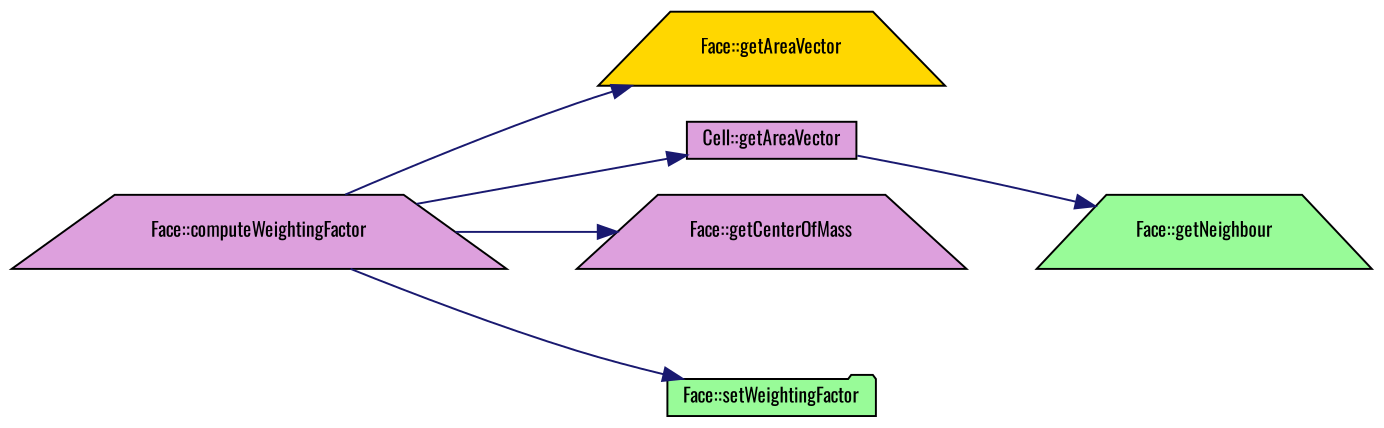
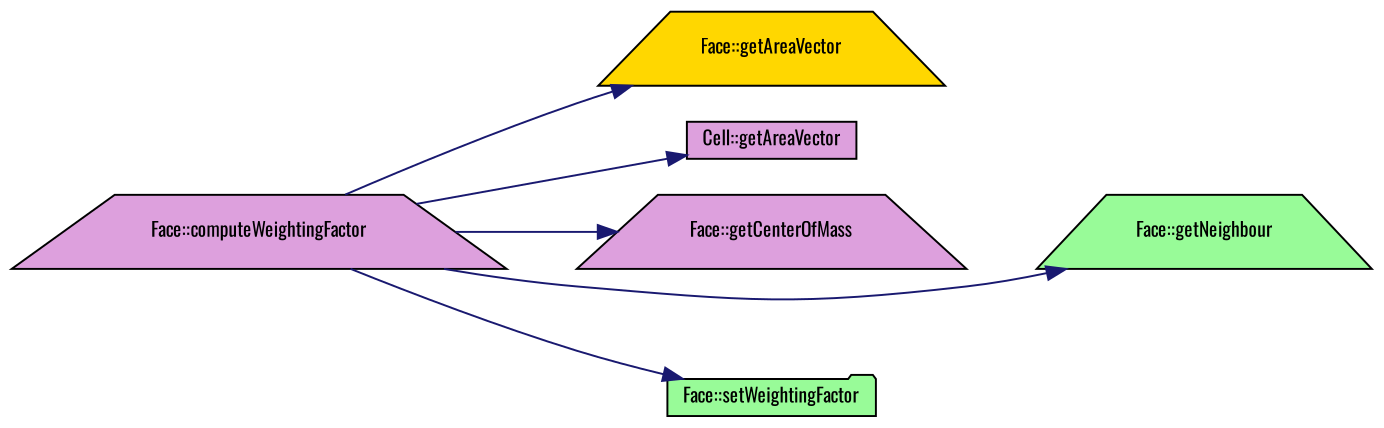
(967, 177) -> (745, 299)
